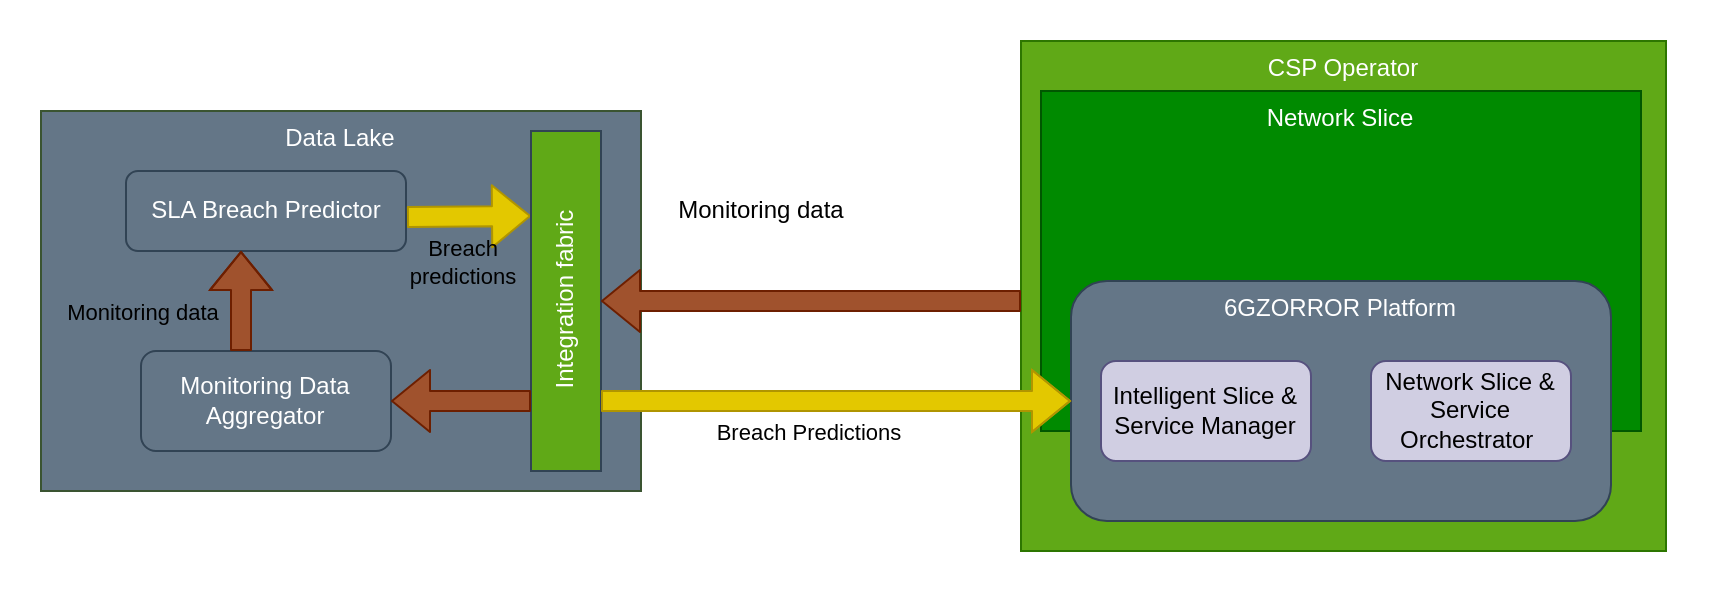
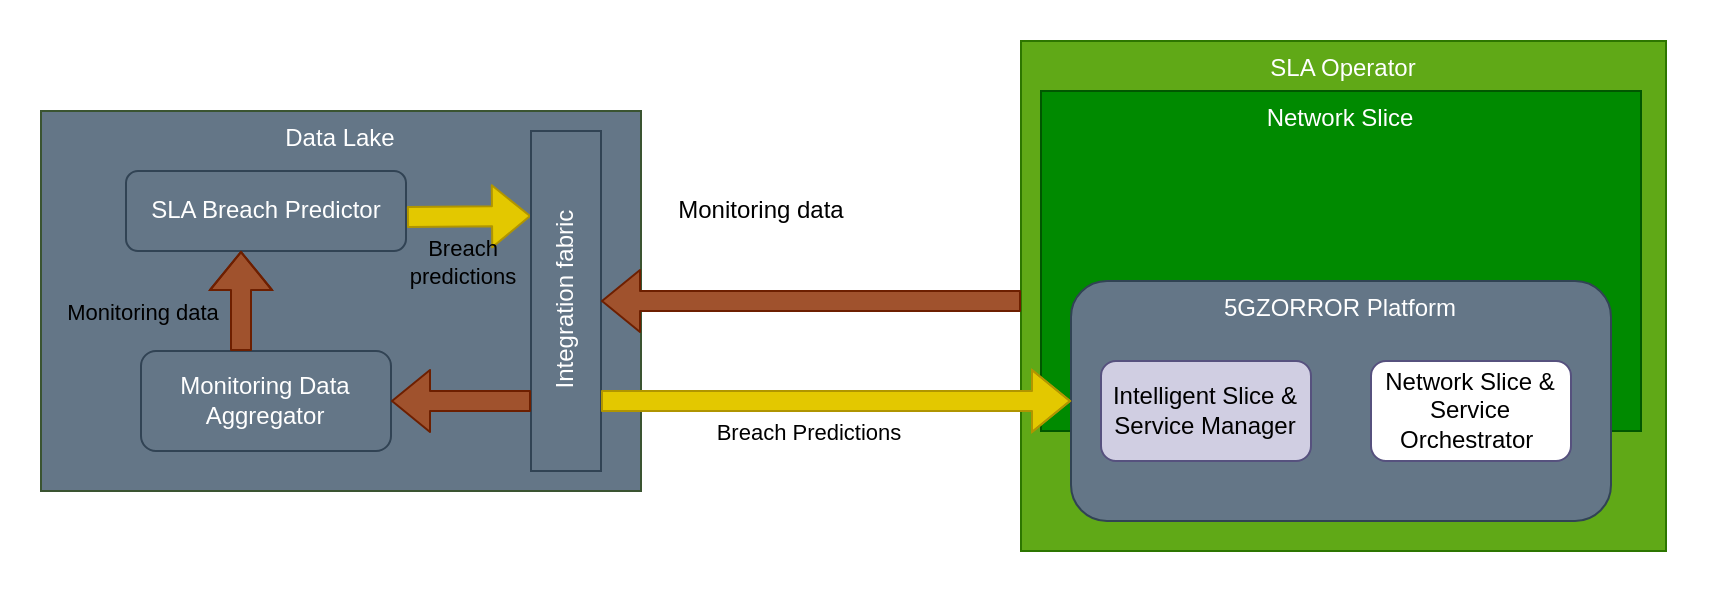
(1344, 69) -> (1344, 69)
(566, 301) -> (566, 301)
(1341, 309) -> (1341, 309)
(1471, 411) -> (1471, 411)
